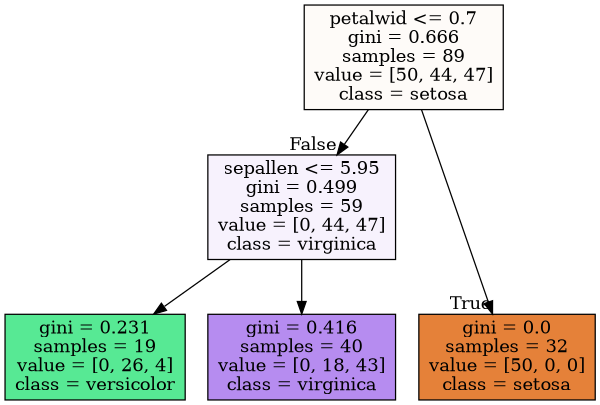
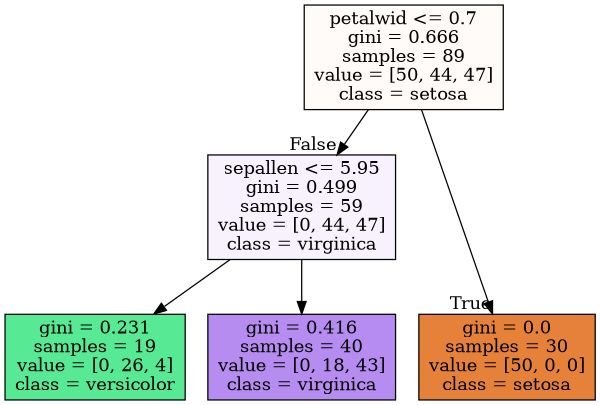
(507, 357) -> (507, 357)
